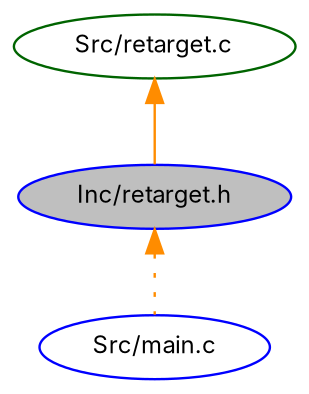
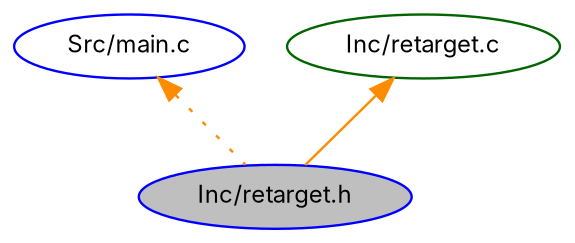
(155, 46) -> (424, 46)
(155, 284) -> (210, 130)
